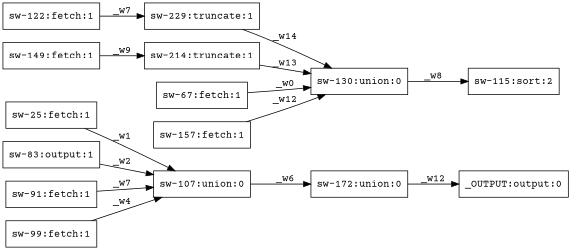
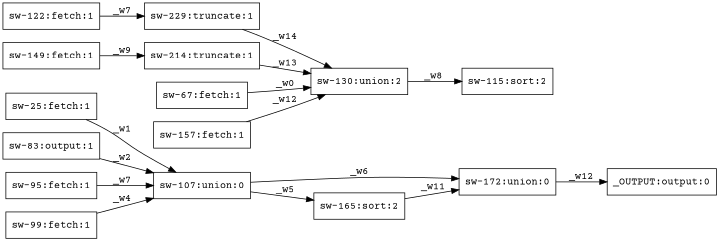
(359, 81) -> (359, 81)
(51, 194) -> (51, 186)
none -> (359, 206)
